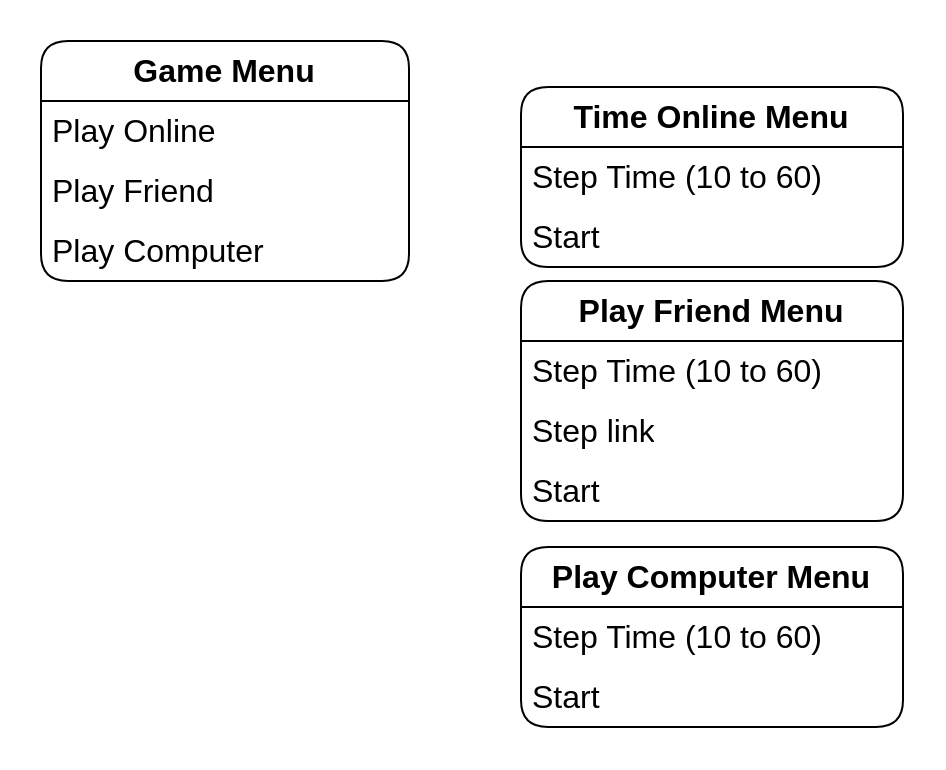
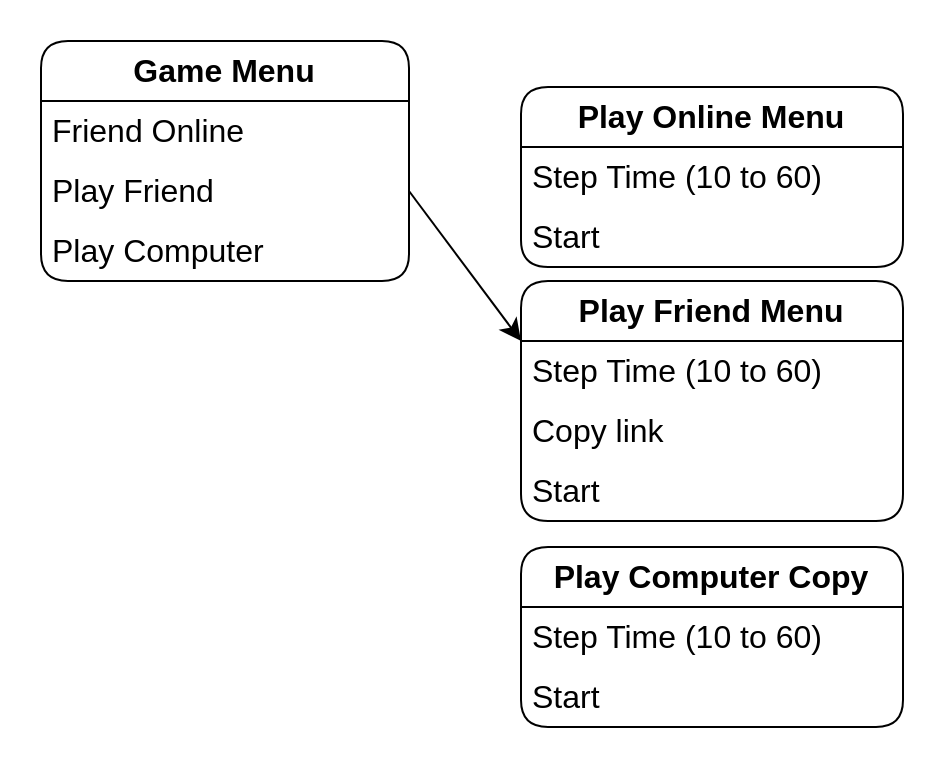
(712, 117) -> (712, 117)
(135, 131) -> (153, 131)
none -> (462, 262)
(601, 431) -> (601, 431)
(712, 577) -> (712, 577)
